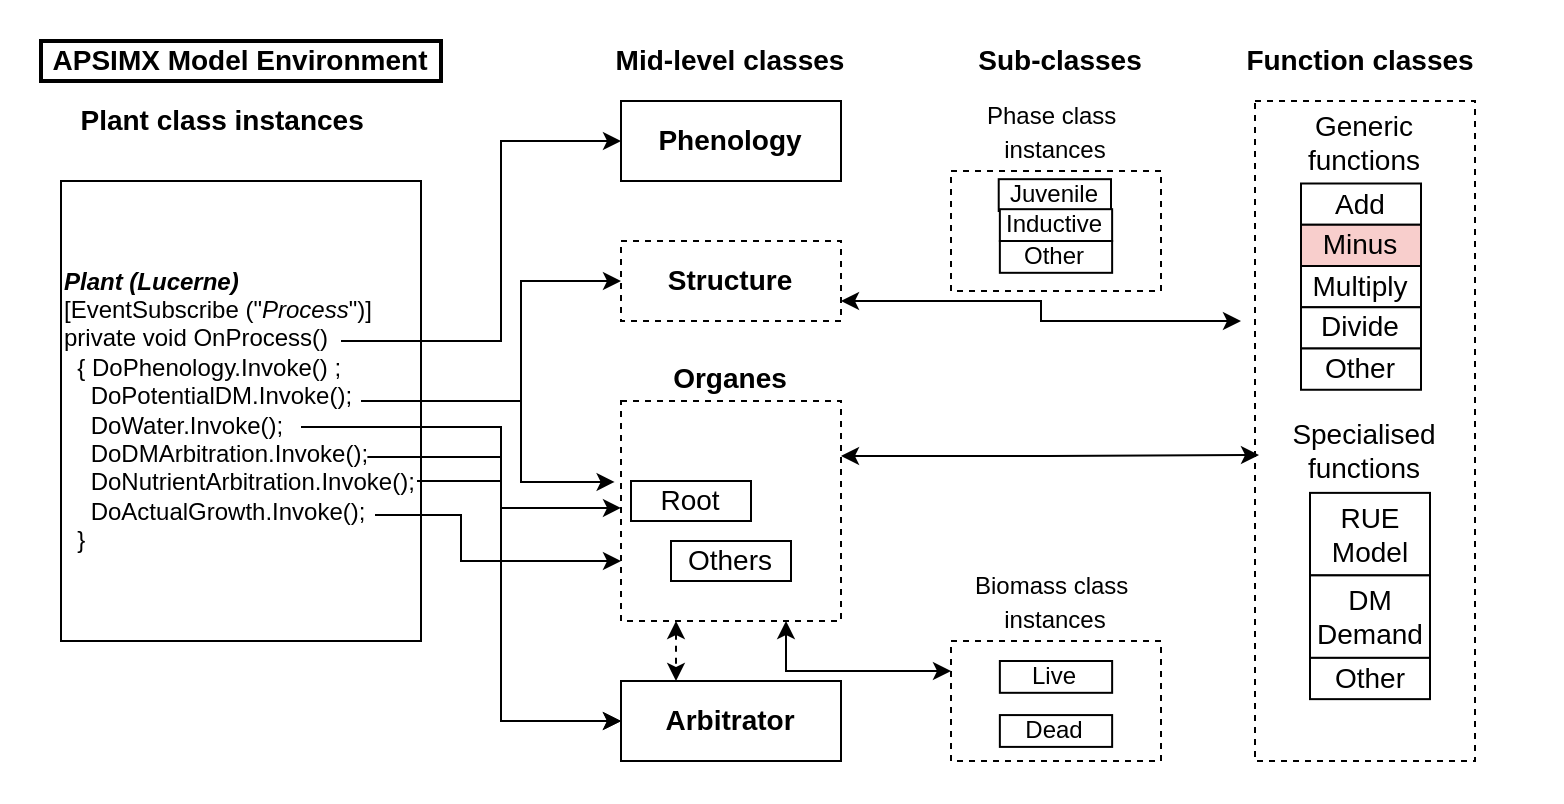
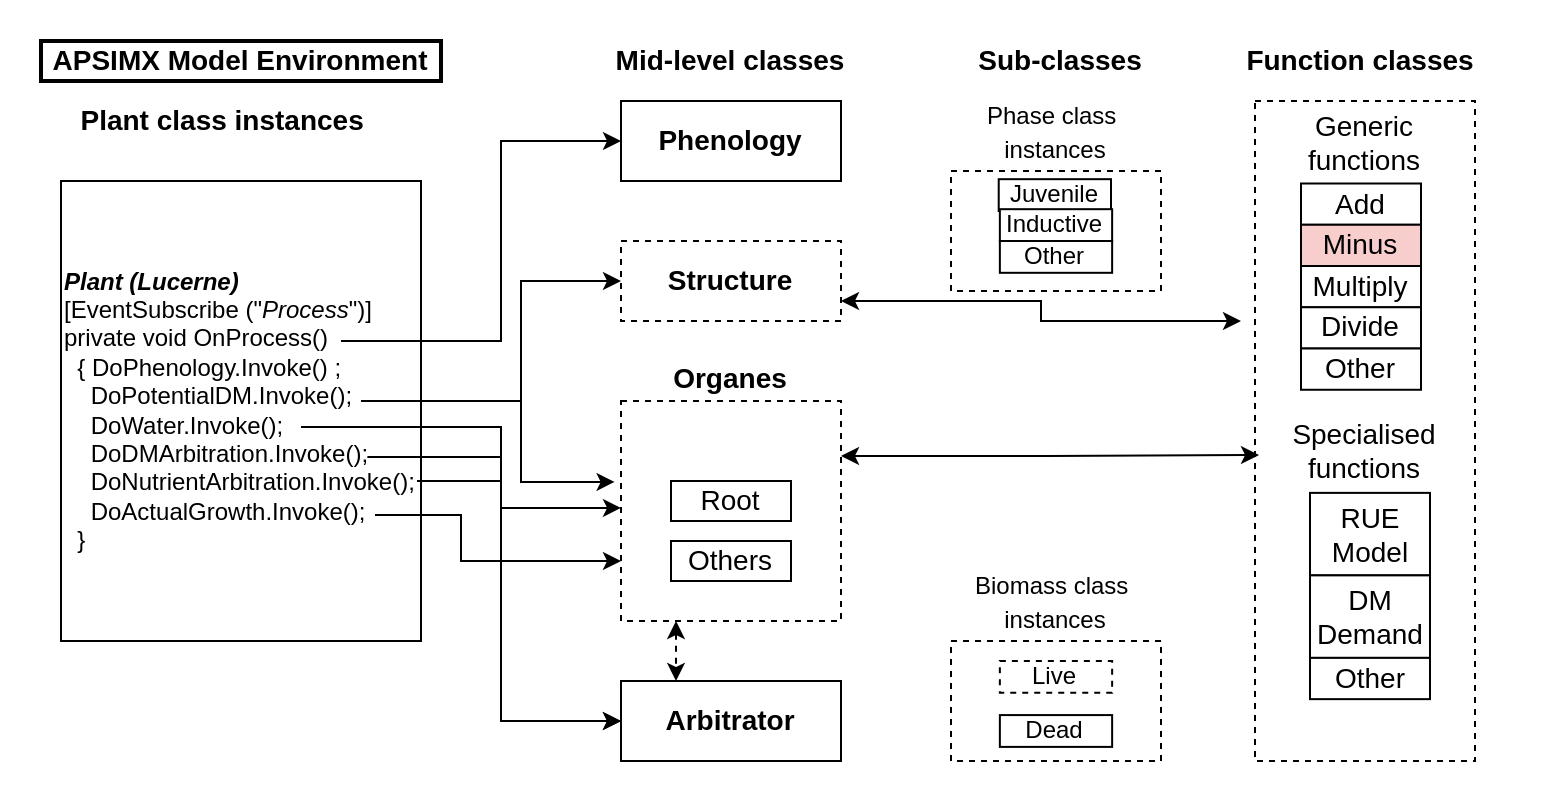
(691, 501) -> (731, 501)
(843, 671) -> none
(1056, 677) -> (1056, 677)
